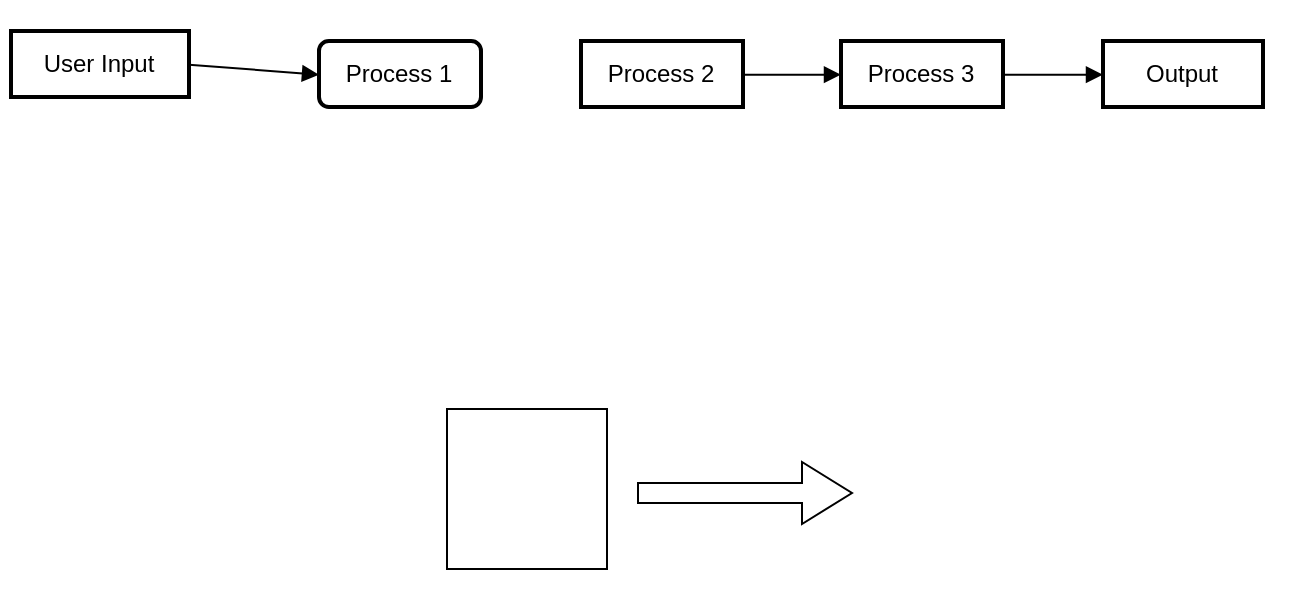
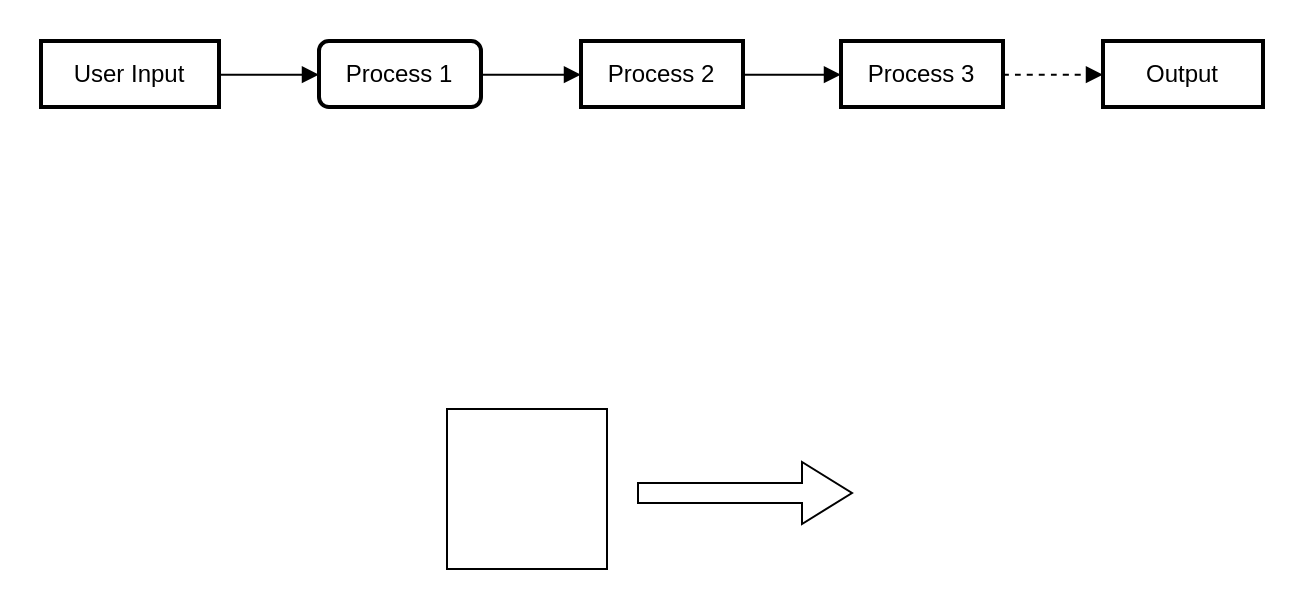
(100, 64) -> (130, 74)
none -> (523, 75)
(1047, 75) -> (1047, 75)
